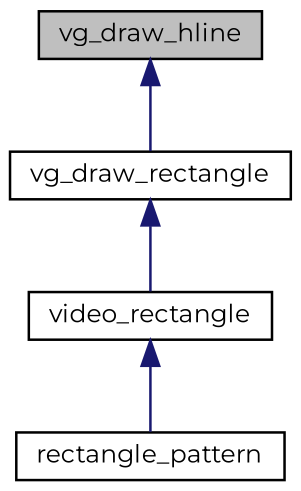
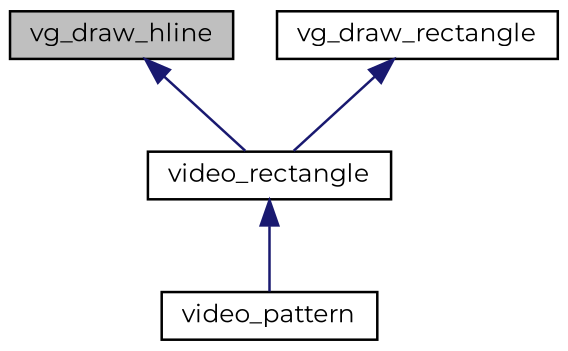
(150, 118) -> (205, 114)
(150, 456) -> (269, 316)
